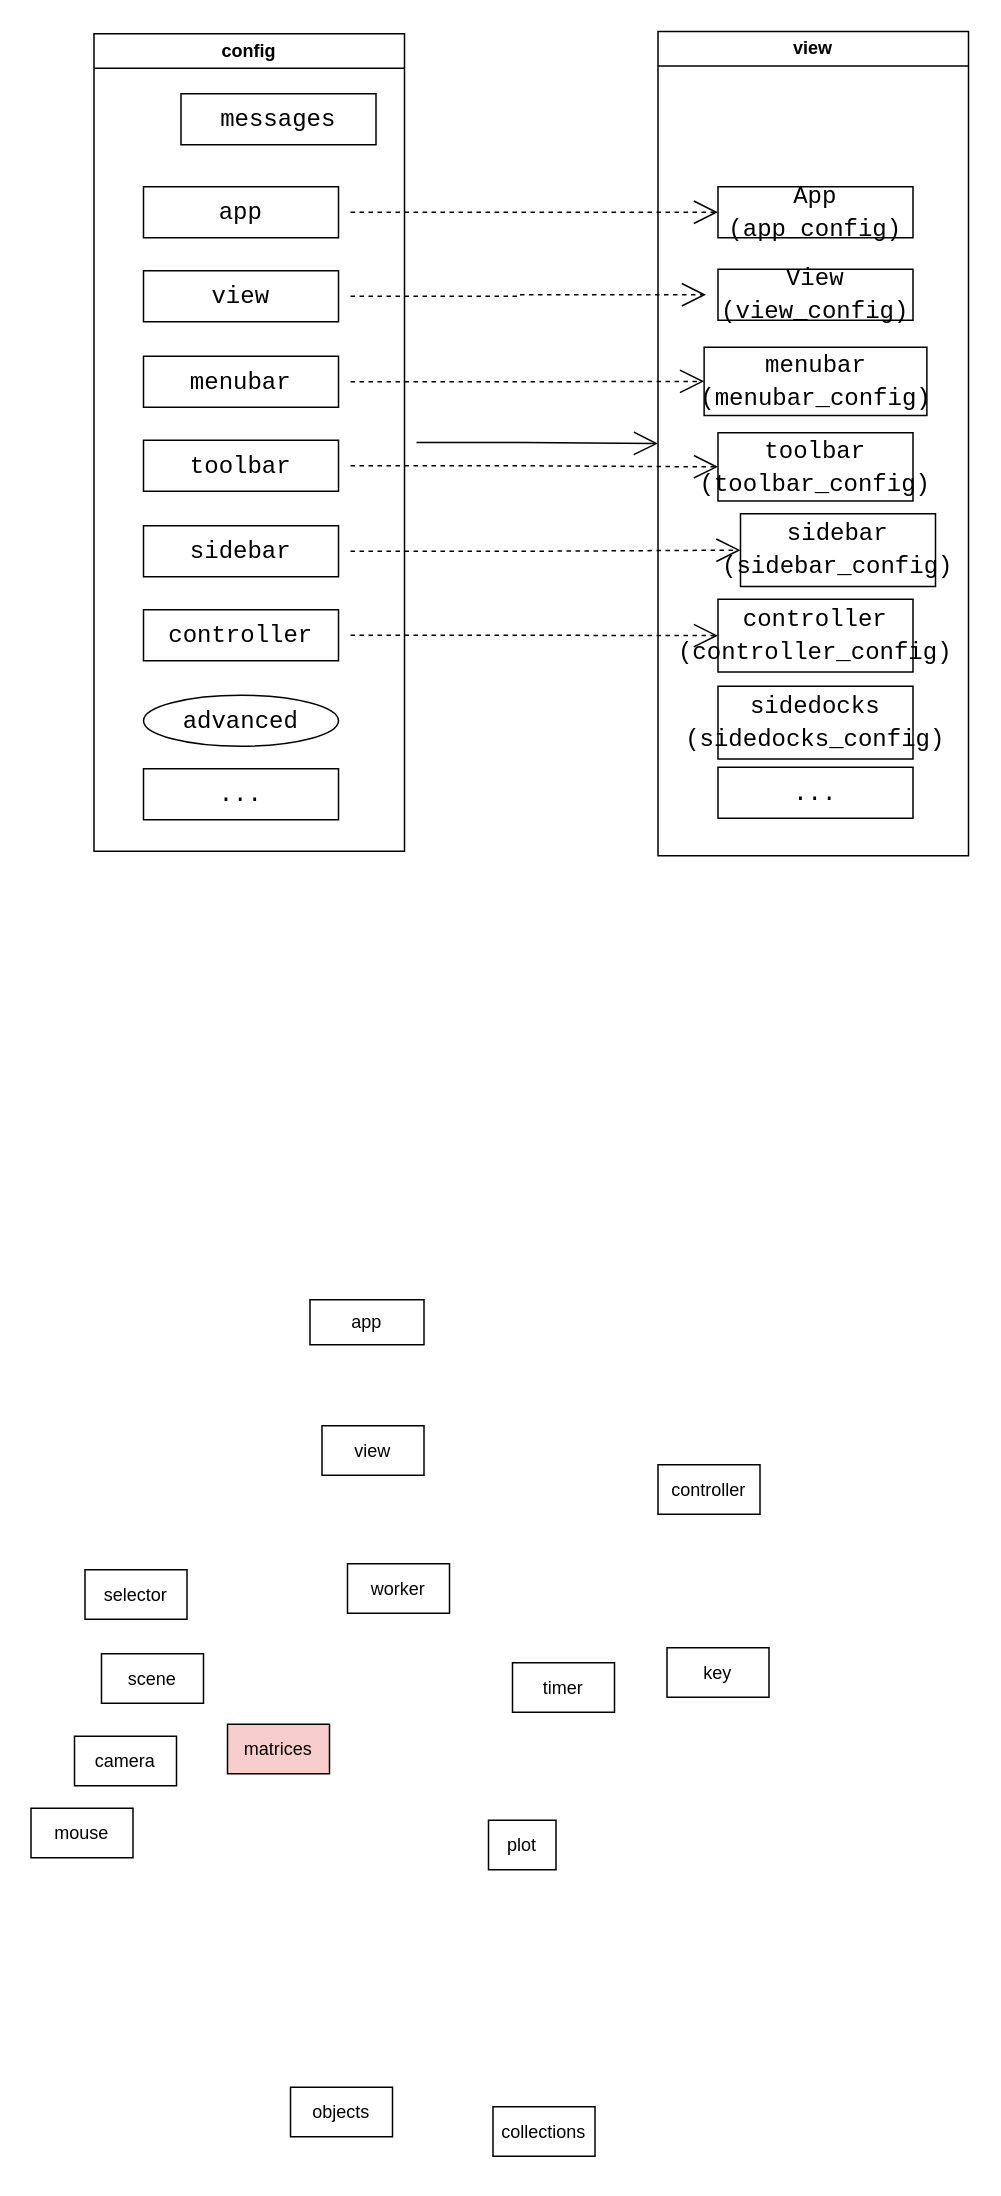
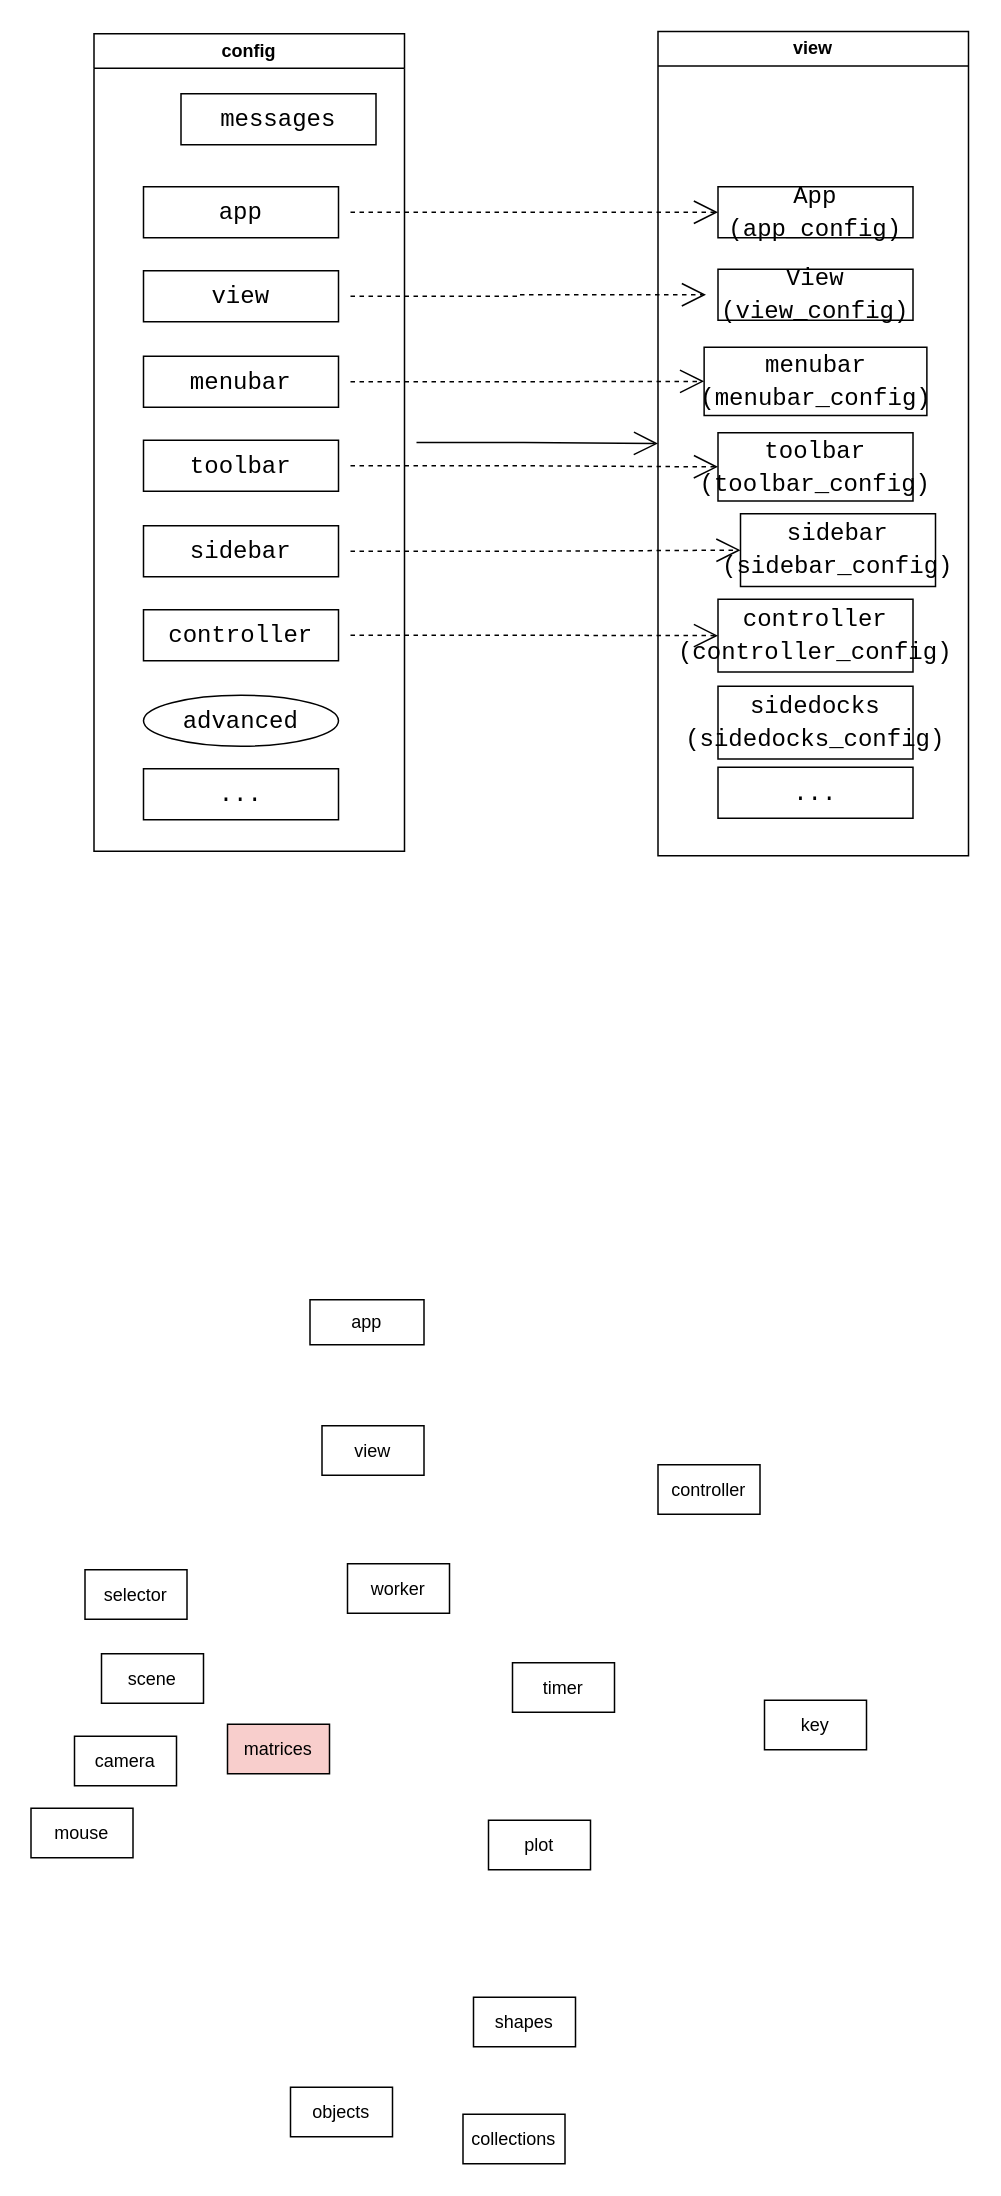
(718, 1673) -> (815, 1725)
(522, 1845) -> (539, 1845)
none -> (524, 2022)
(544, 2132) -> (514, 2139)
